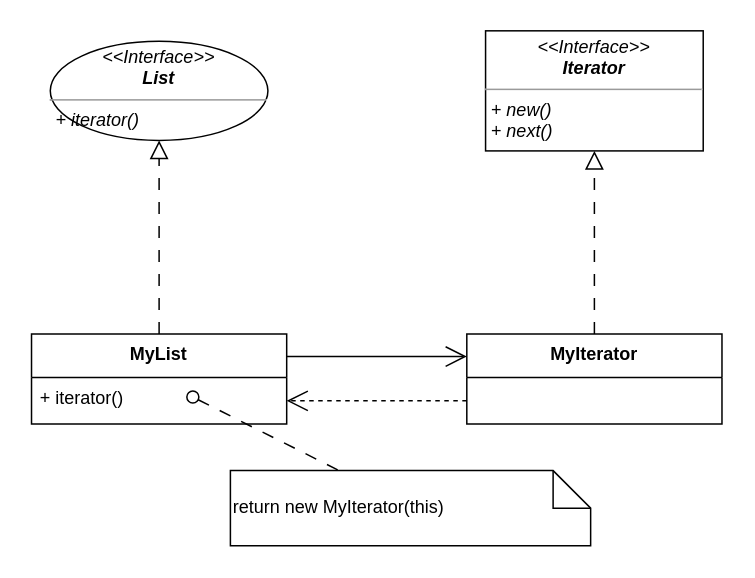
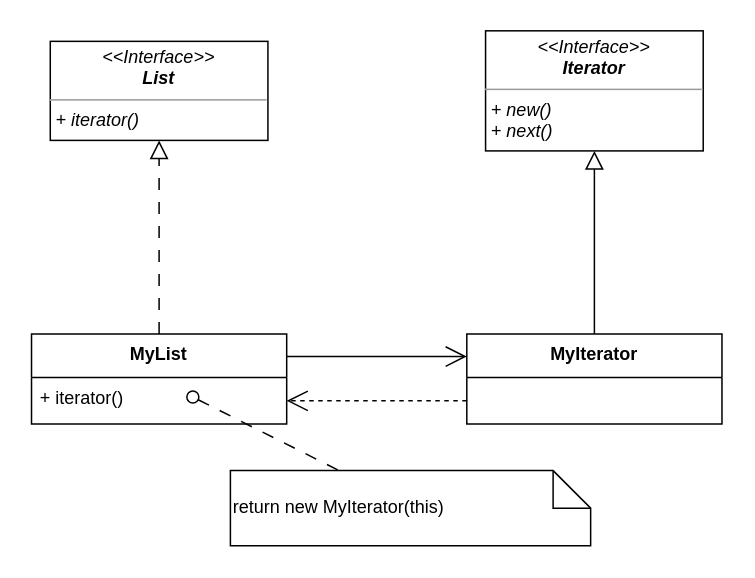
(159, 91) -> (159, 91)
(594, 316) -> (594, 316)
